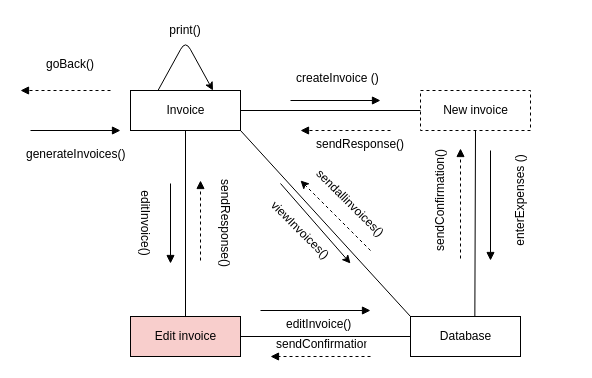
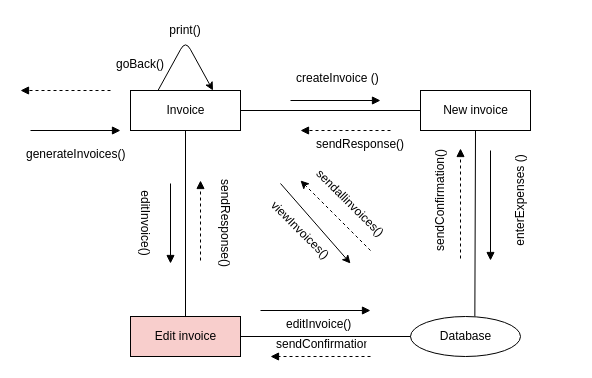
(101, 64) -> (171, 64)
(476, 111) -> (476, 111)
(326, 224) -> none
(466, 337) -> (466, 337)
